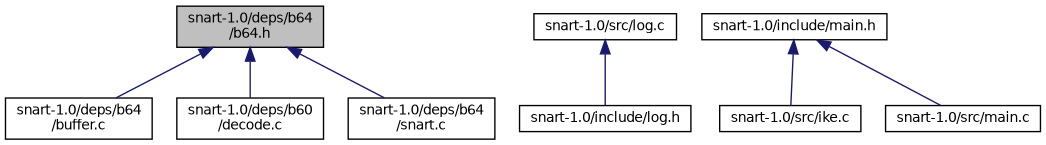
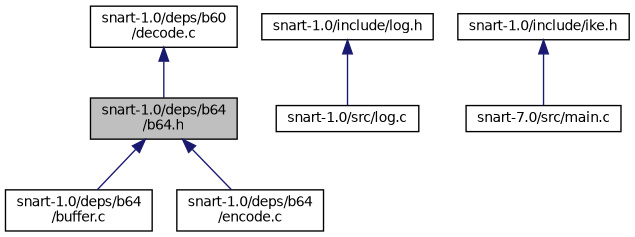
(794, 27) -> (544, 27)
(250, 80) -> (164, 80)
(605, 80) -> (348, 80)
(422, 119) -> (250, 210)
(790, 119) -> none
(963, 119) -> (544, 119)
